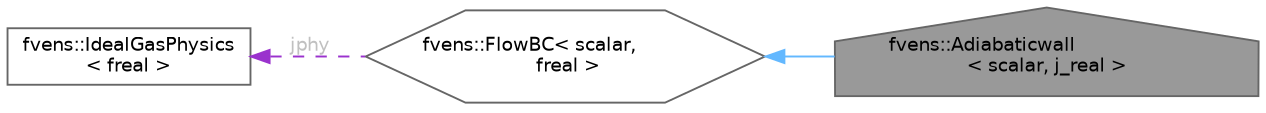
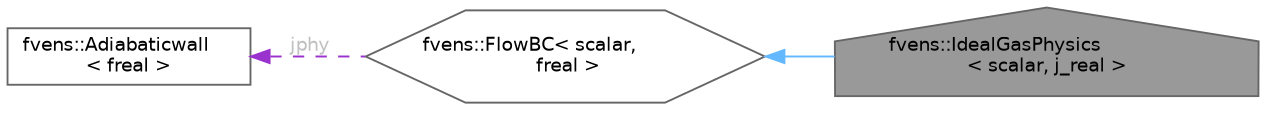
(129, 56) -> (129, 56)
(1047, 56) -> (1047, 56)
